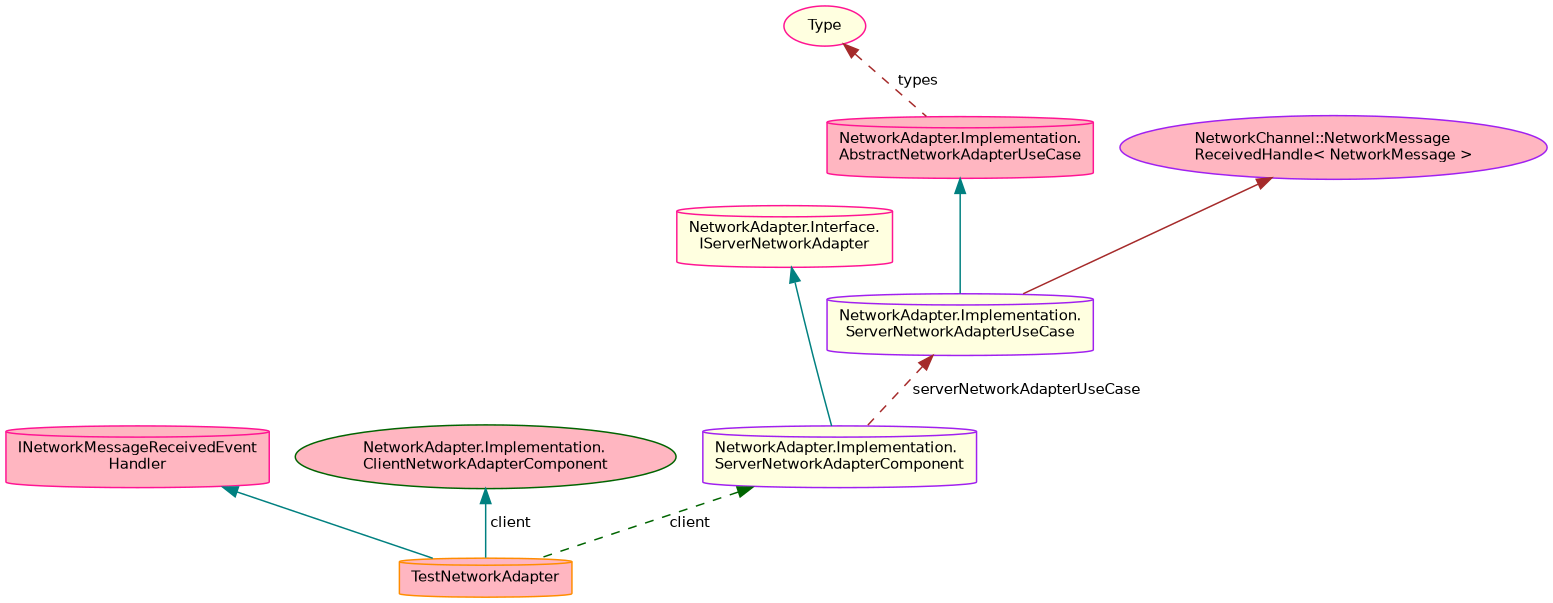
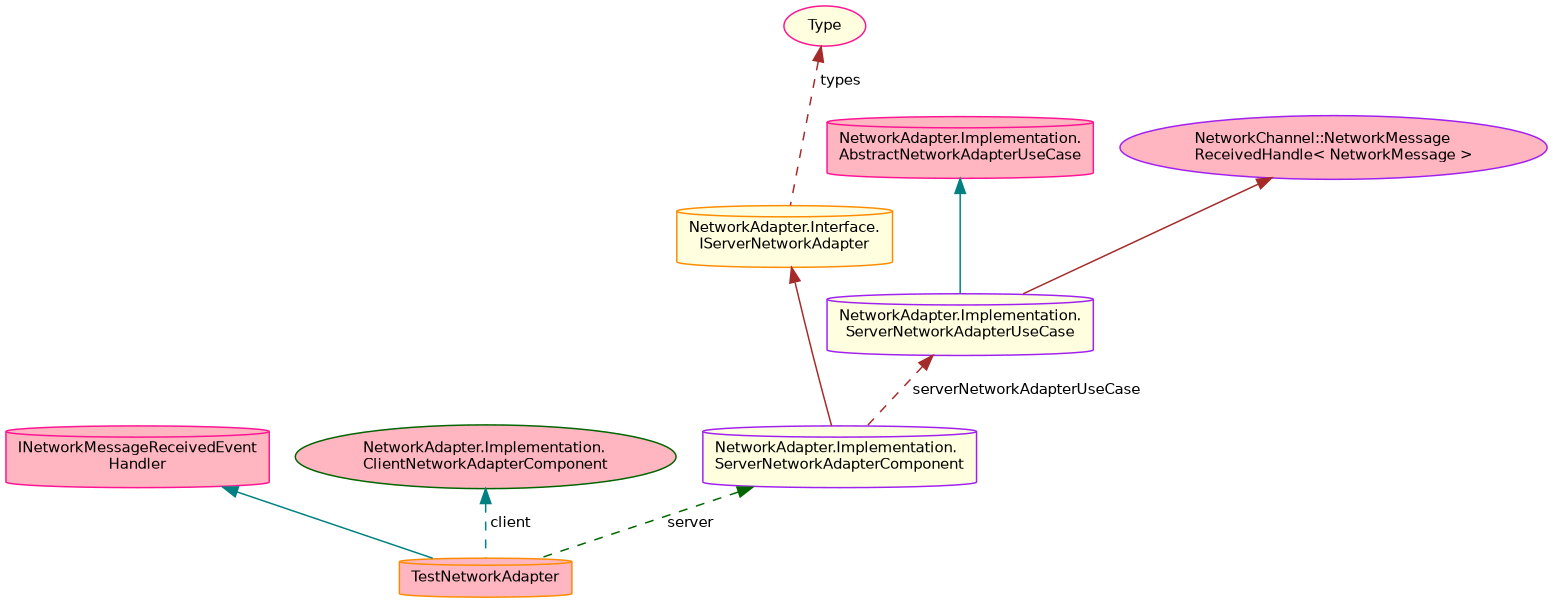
(891, 85) -> (804, 133)
(785, 236) -> (785, 236)
(813, 354) -> (813, 354)
(688, 523) -> (688, 523)
(486, 531) -> (486, 531)
